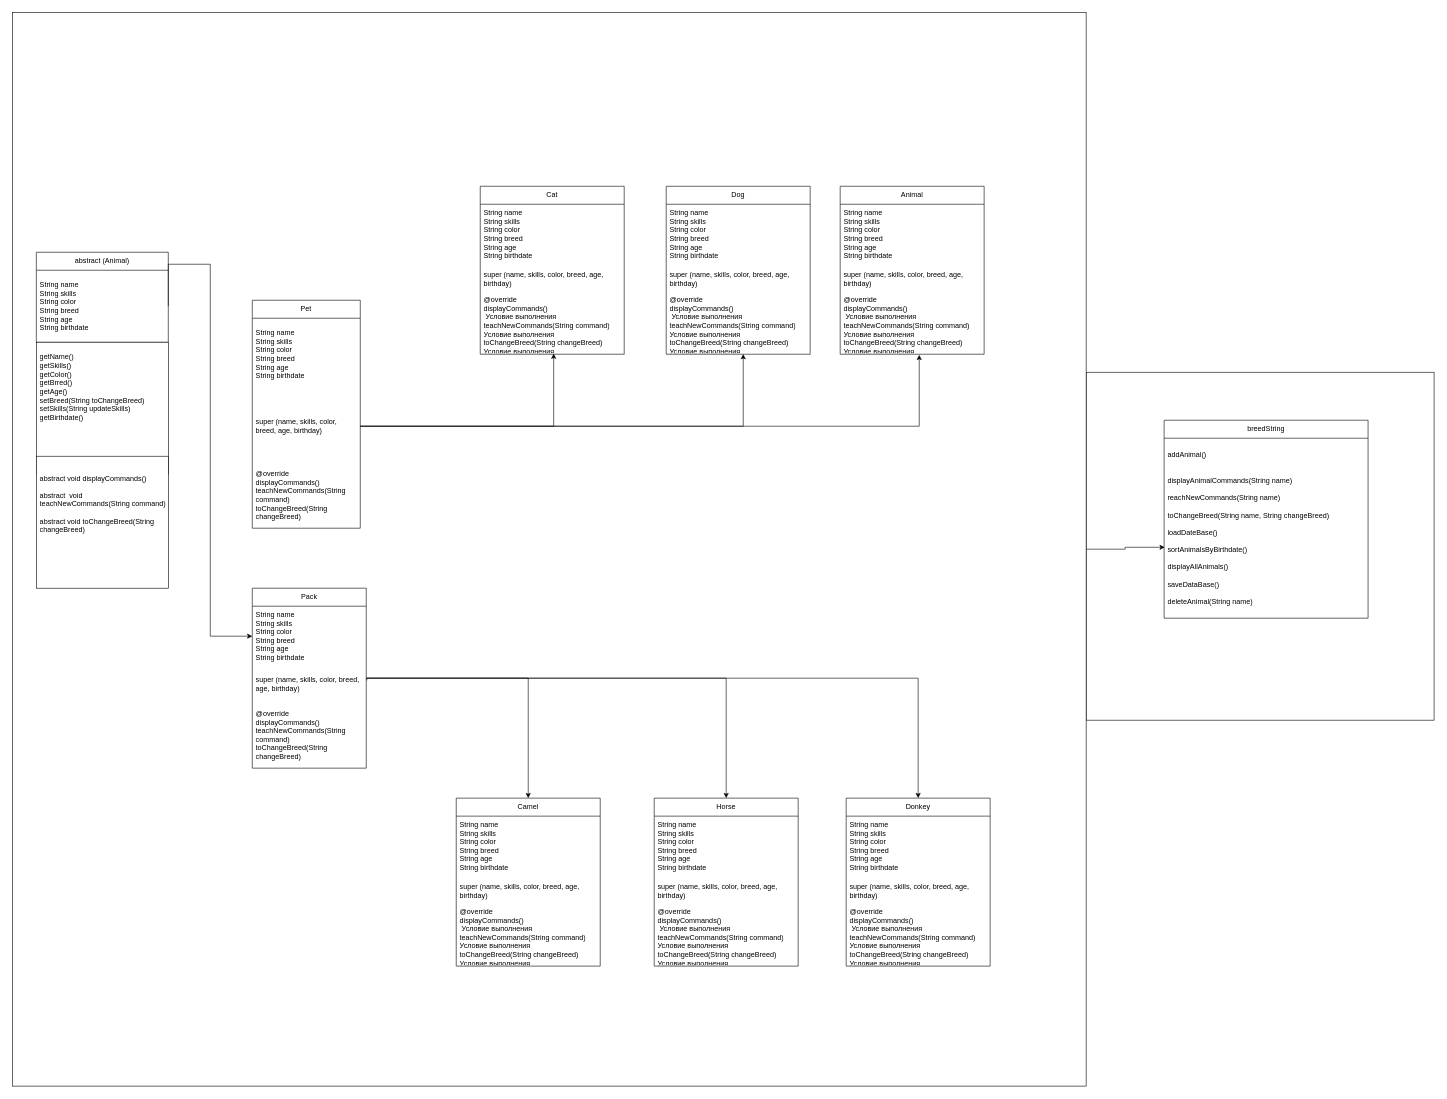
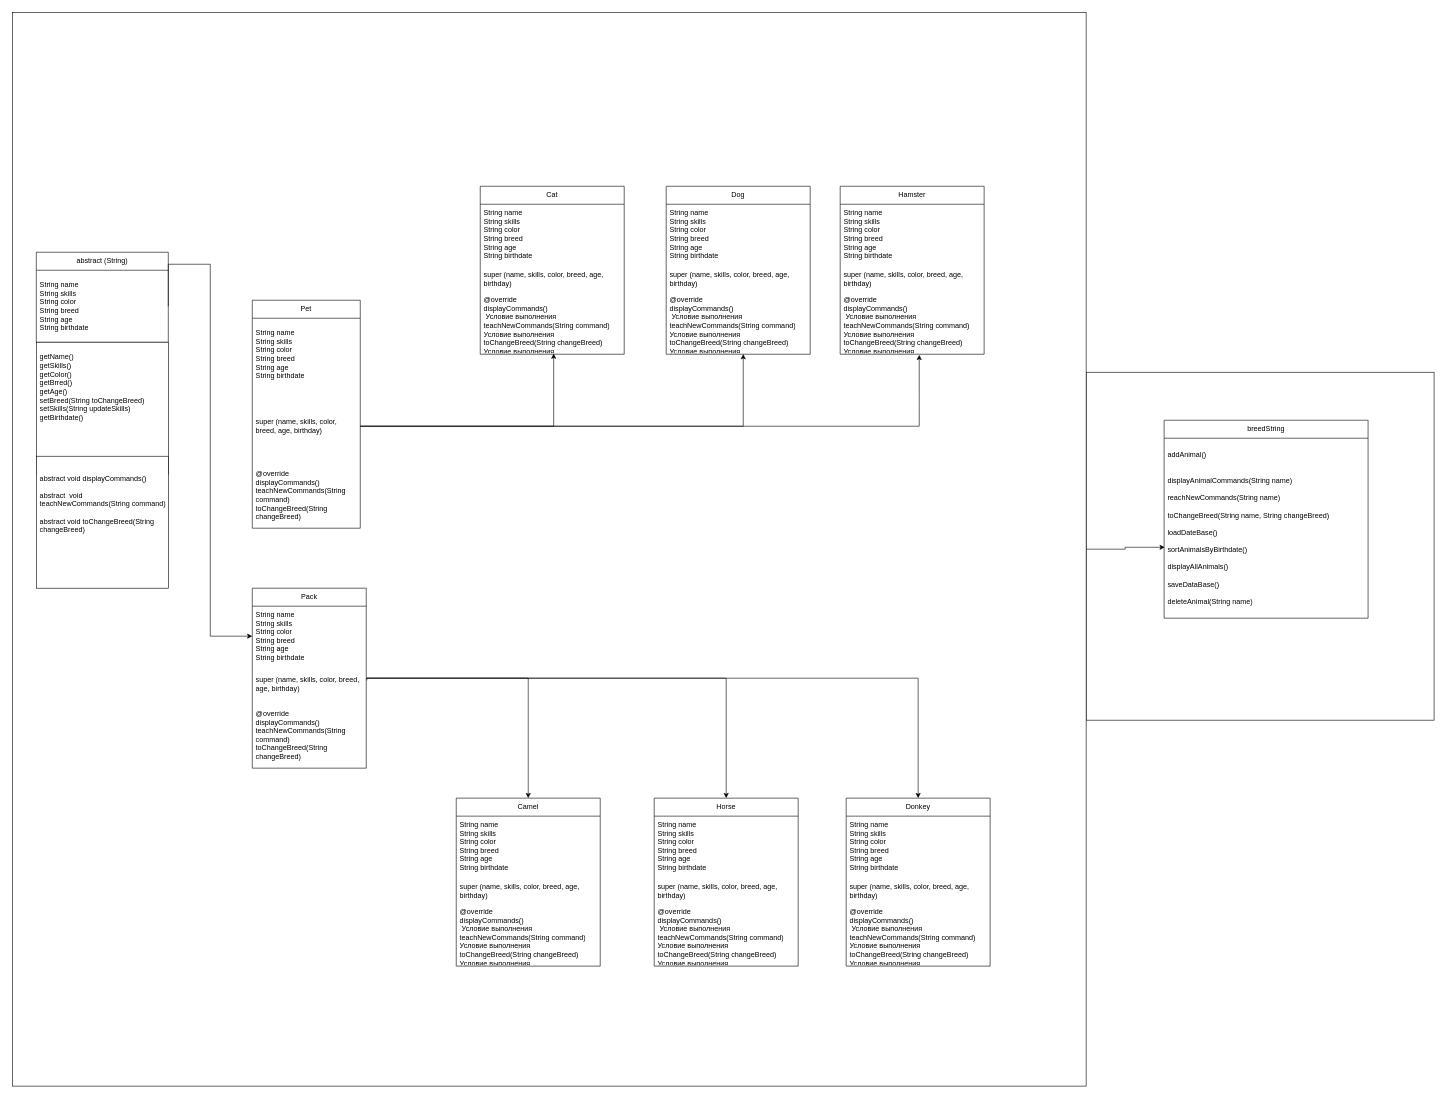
(912, 195) -> (912, 195)
(102, 261) -> (102, 261)
